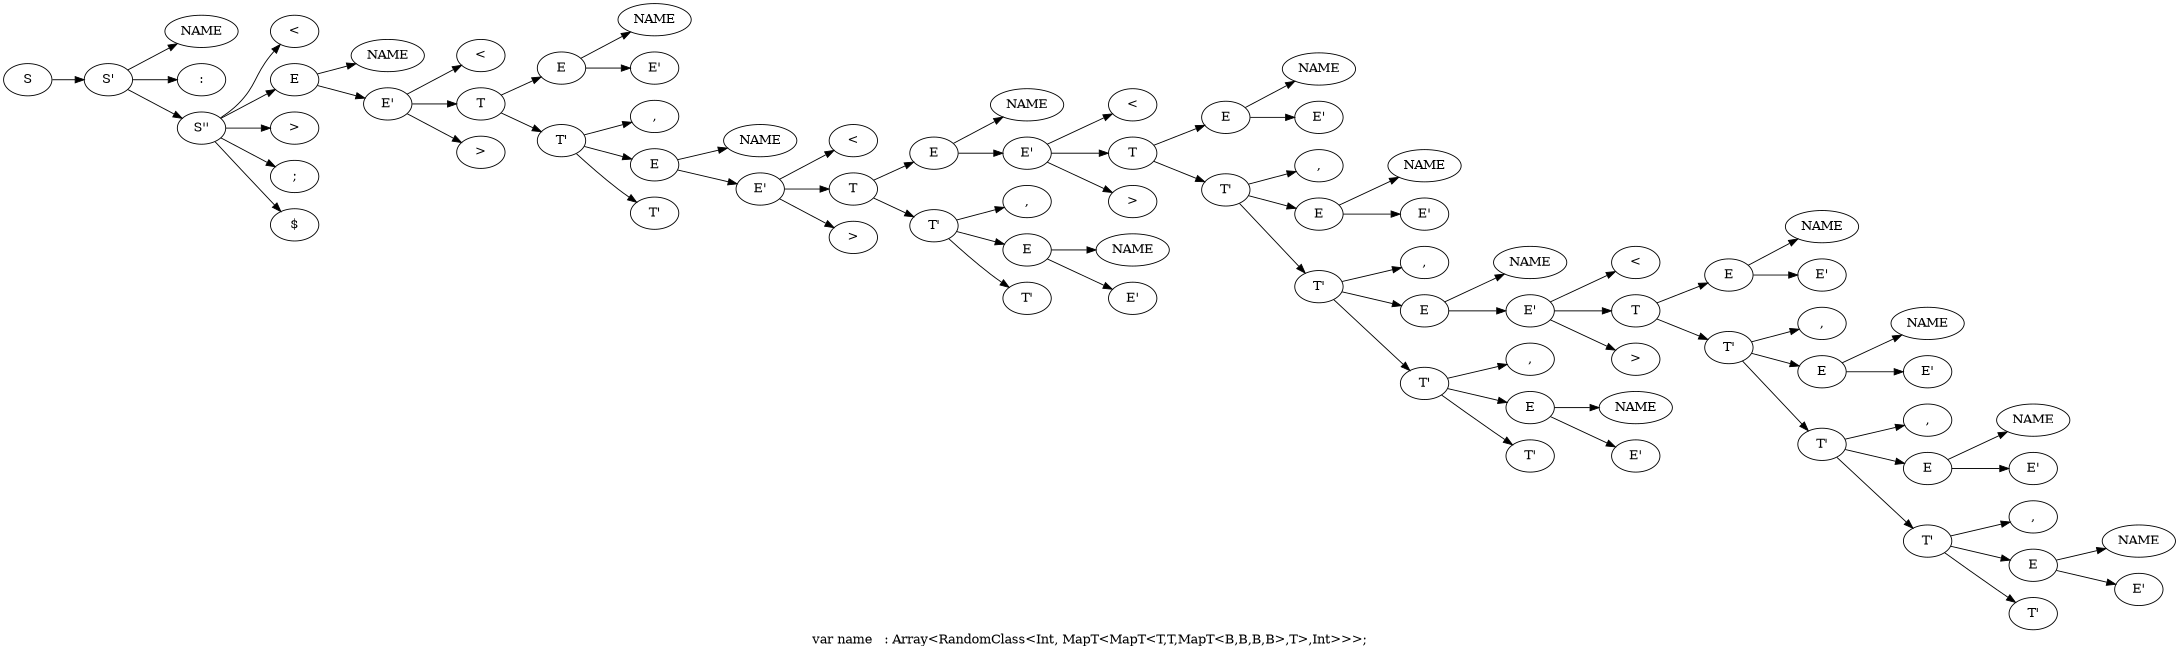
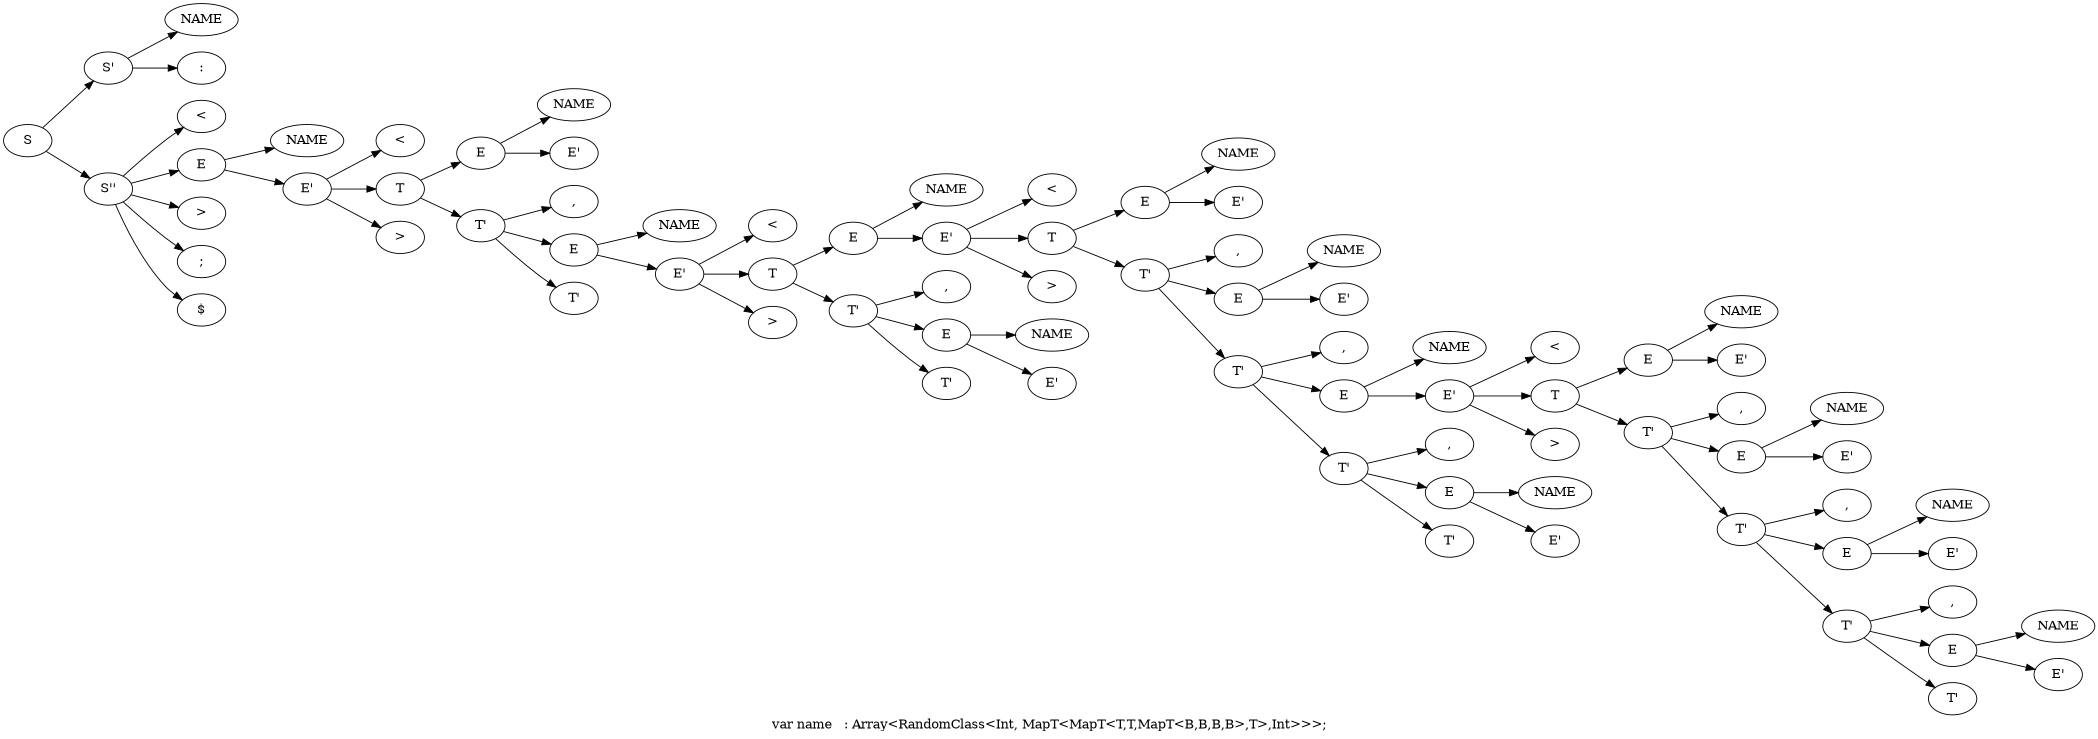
(151, 102) -> (64, 162)
